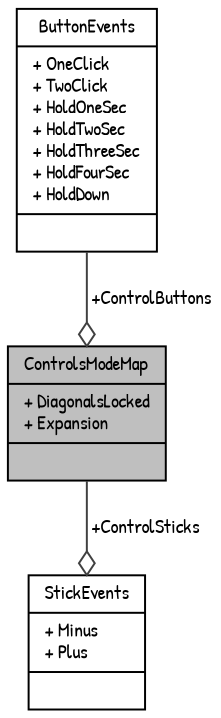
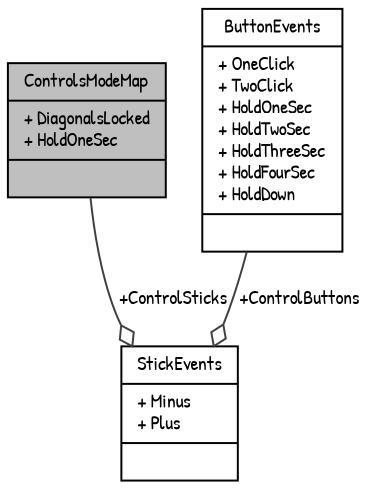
(87, 287) -> (236, 288)
(66, 423) -> (71, 140)
